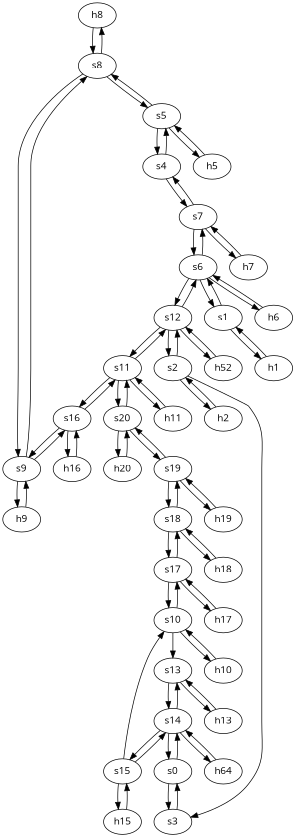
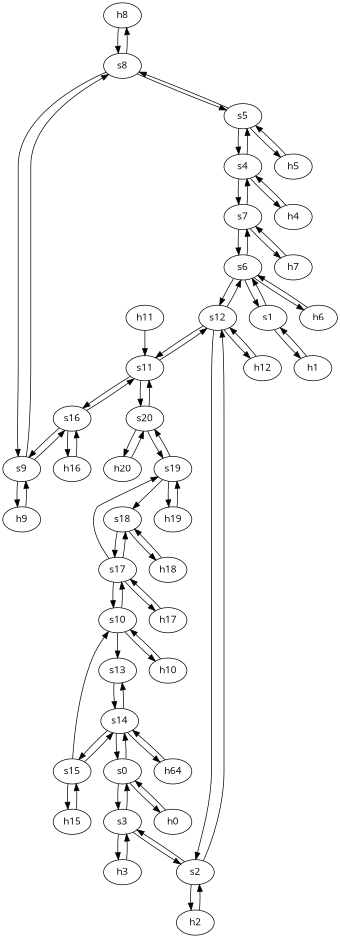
none -> (293, 217)
(223, 368) -> (262, 368)
(142, 392) -> none
(178, 498) -> (99, 506)
(223, 721) -> none
none -> (173, 822)
none -> (154, 847)
none -> (122, 872)
